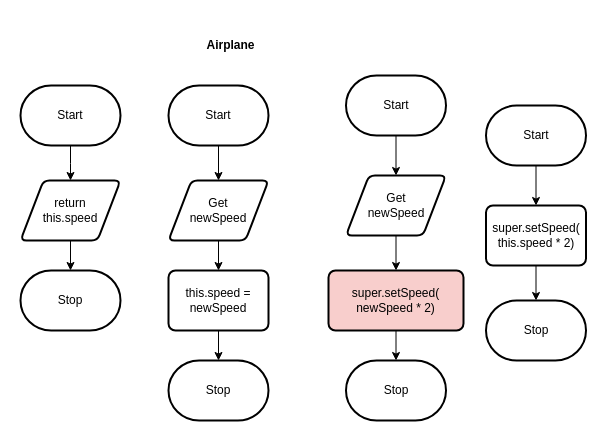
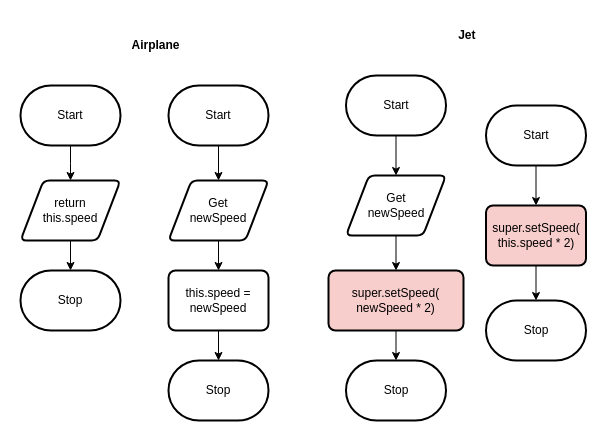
none -> (468, 36)
(231, 46) -> (156, 46)
(536, 236) -> (536, 236)
